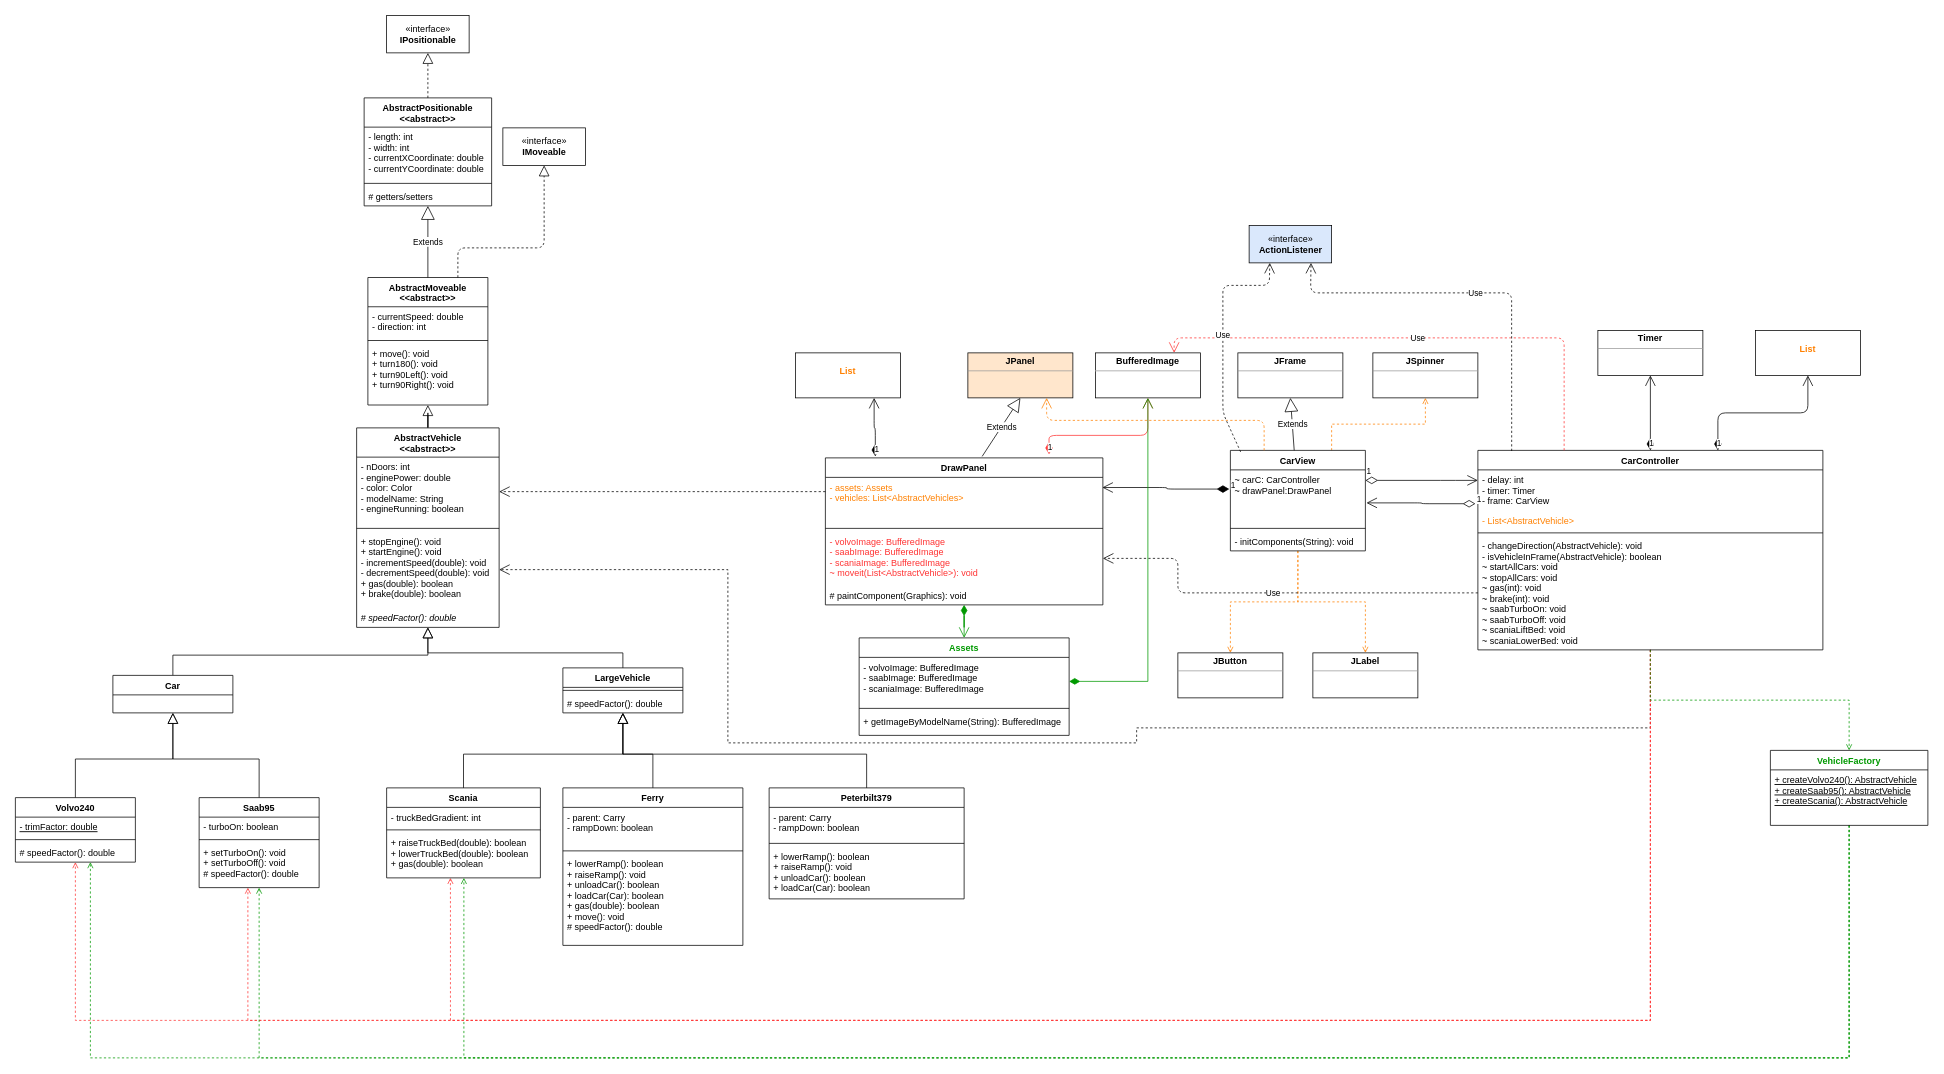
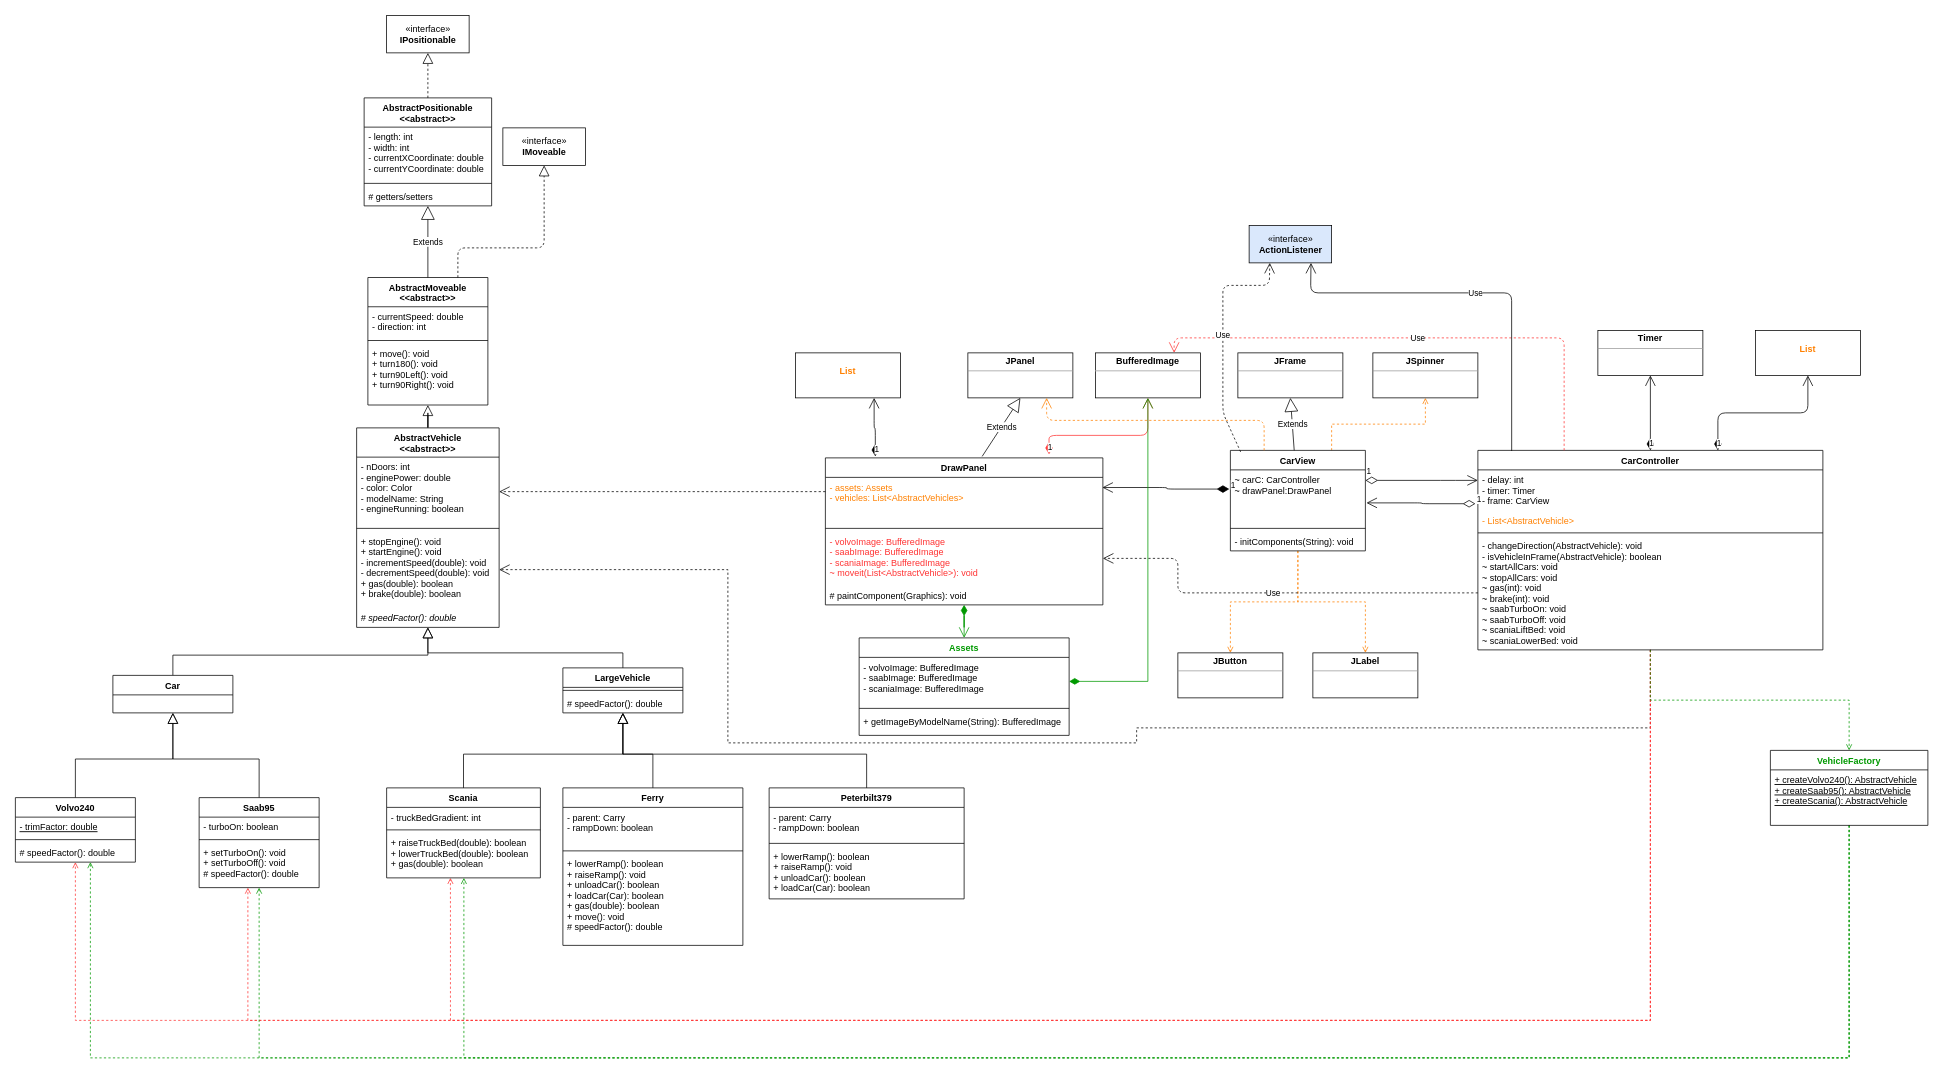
(1512, 359) -> (1512, 359)
(1020, 375) -> (1020, 375)
